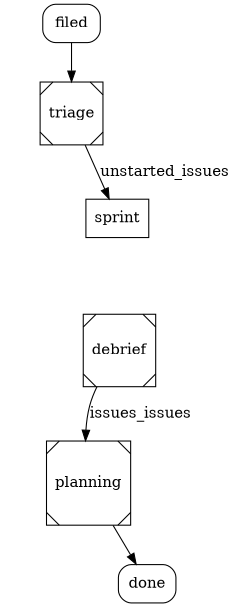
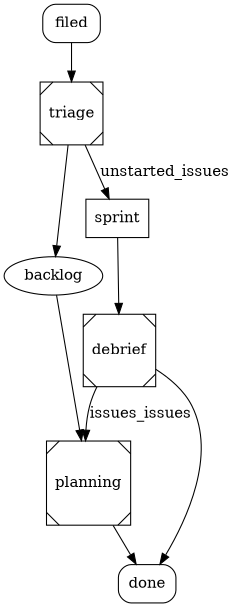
none -> (118, 271)
none -> (53, 276)
none -> (201, 457)
